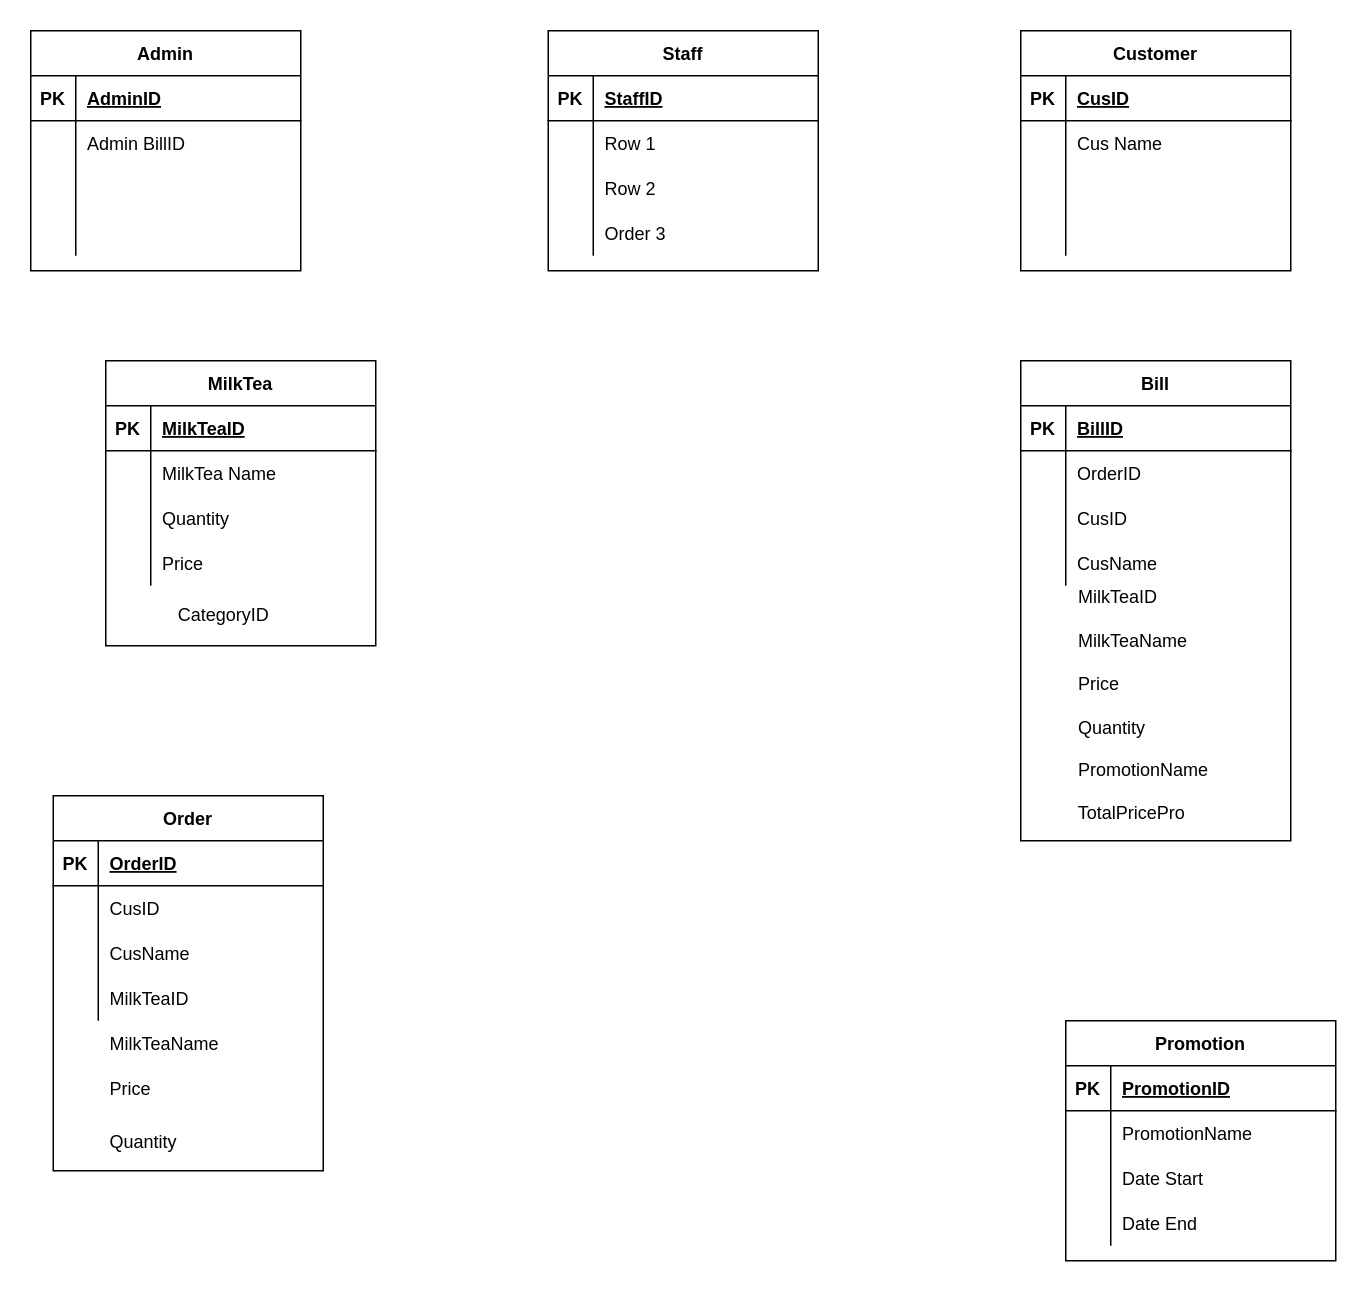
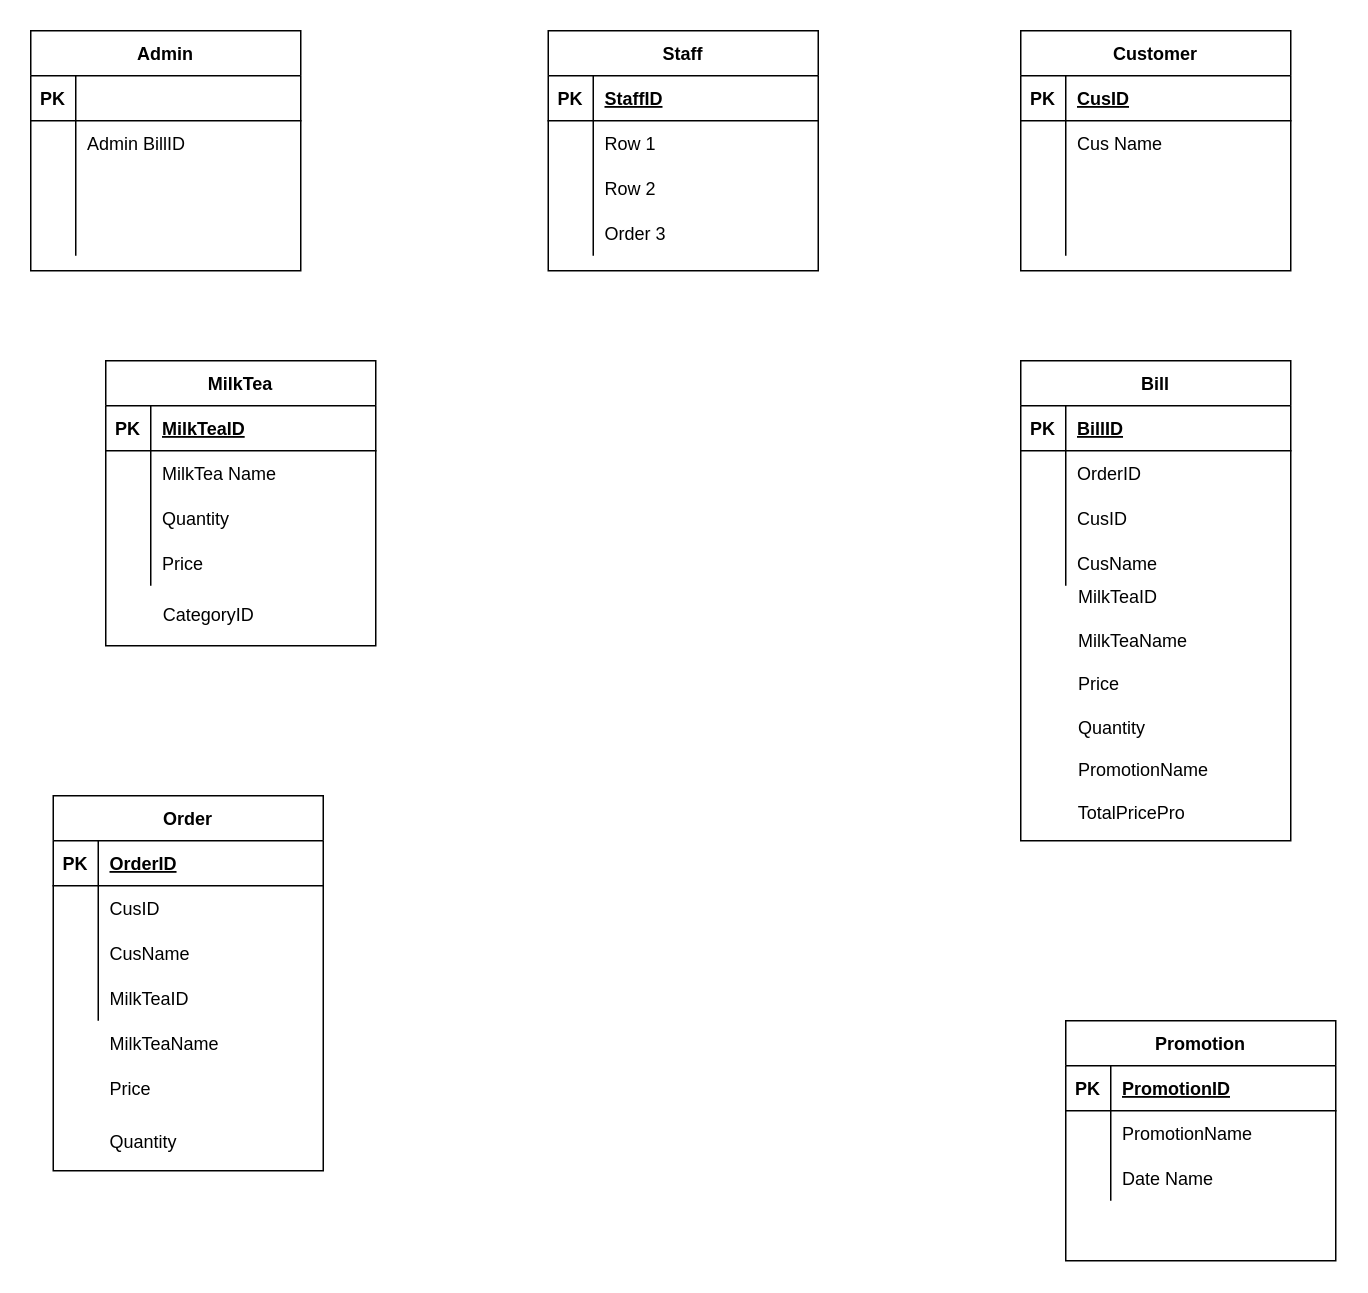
(188, 98) -> none
(226, 616) -> (211, 616)
(1170, 1179) -> (1165, 1179)
(1223, 1223) -> none
